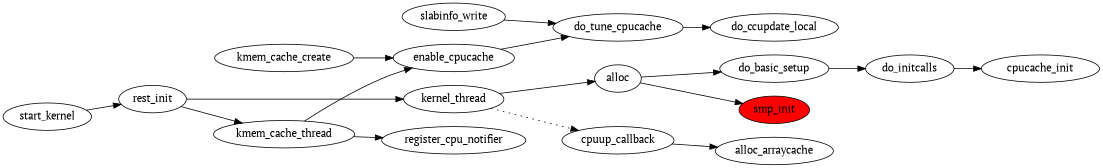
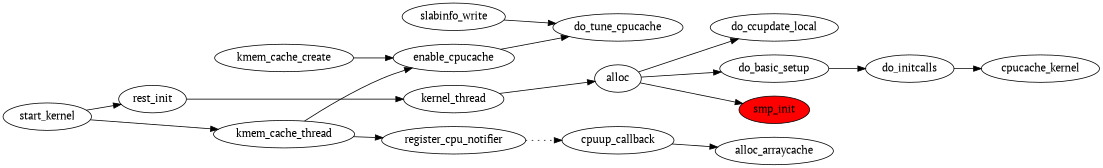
(693, 27) -> (685, 56)
(1040, 69) -> (1040, 69)
(208, 114) -> (150, 124)
(531, 118) -> (540, 140)
